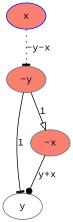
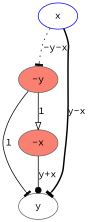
(26, 16) -> (58, 16)
none -> (68, 112)
